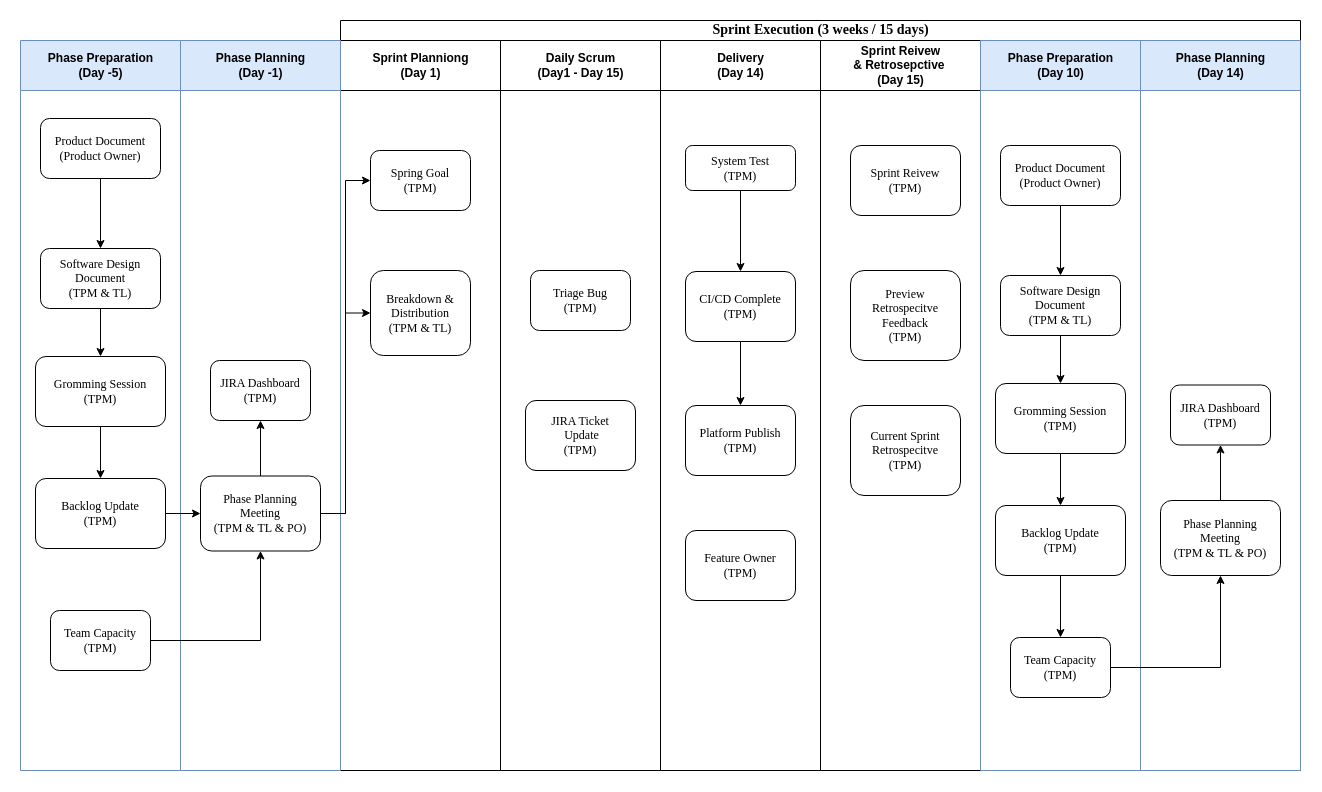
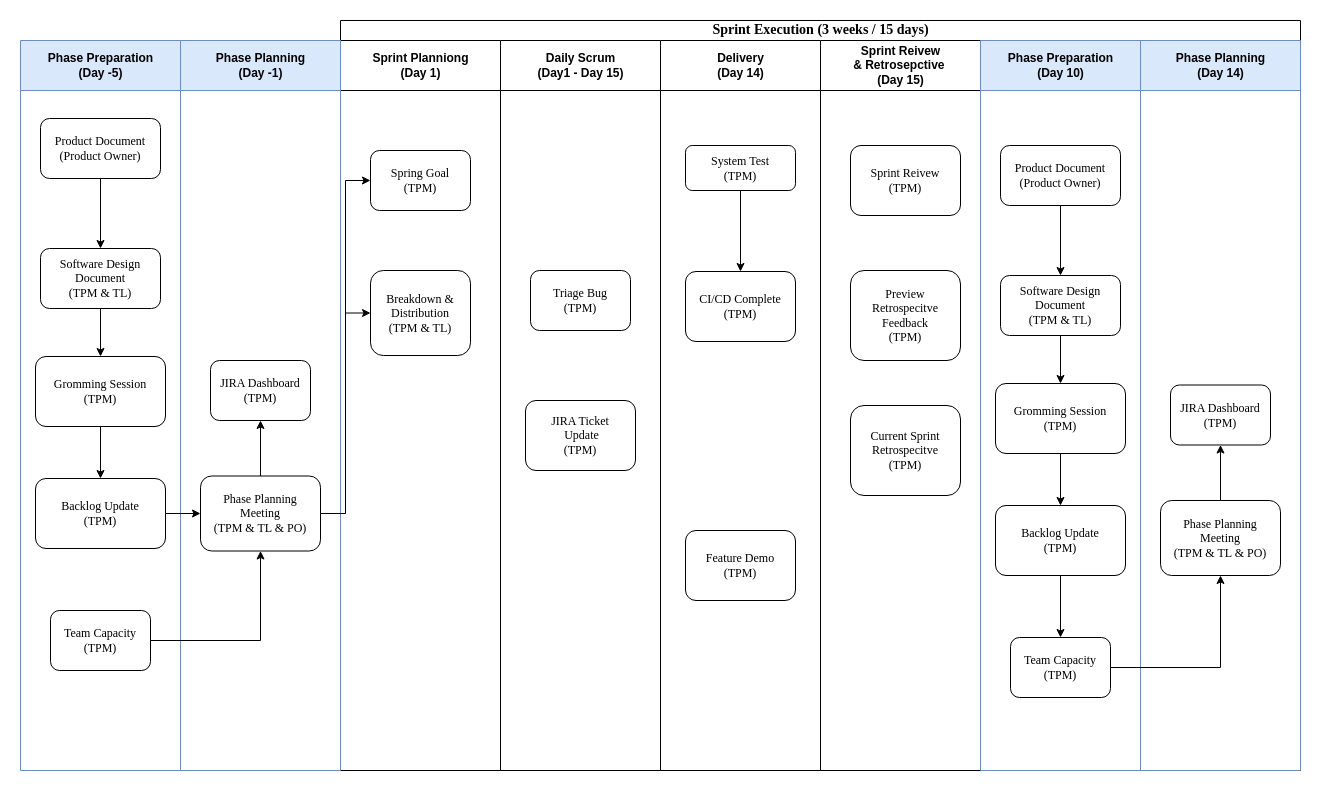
(741, 370) -> none
(741, 441) -> none
(741, 566) -> (741, 566)
